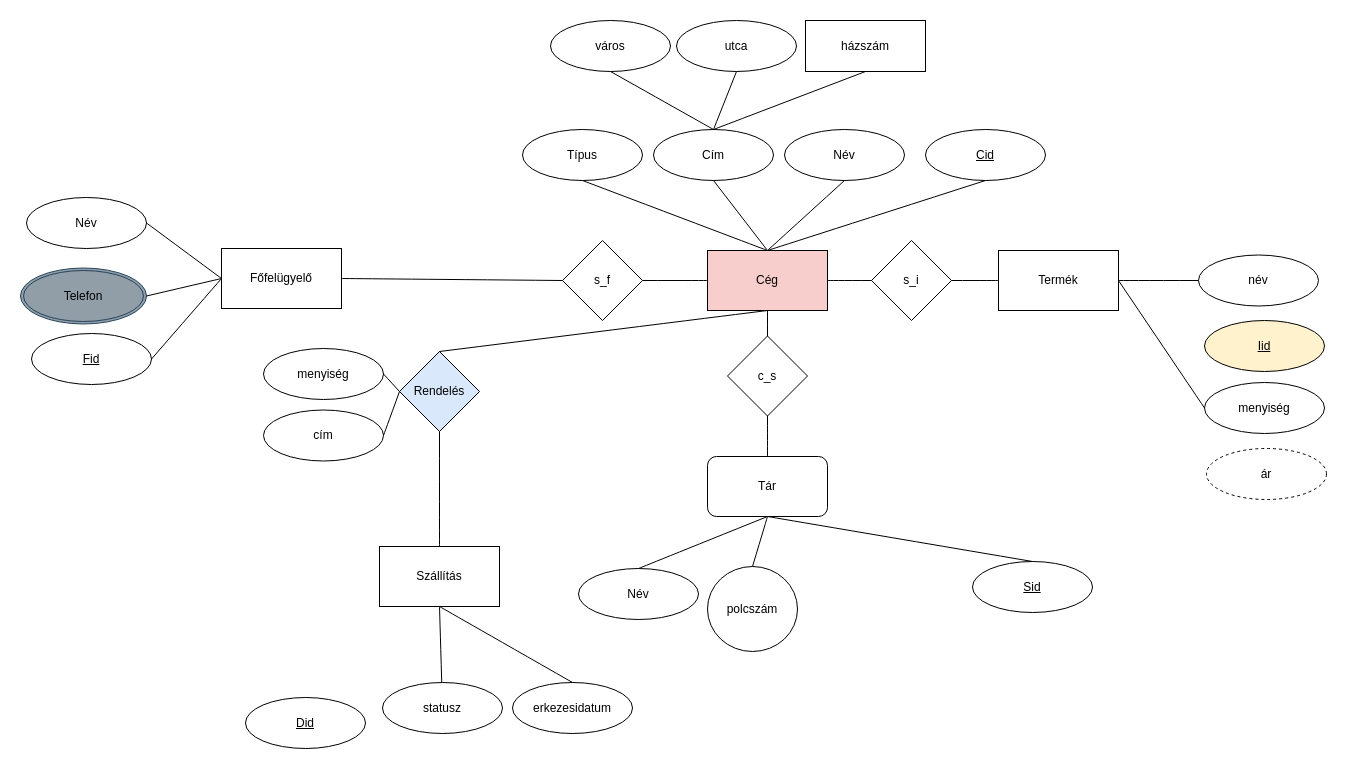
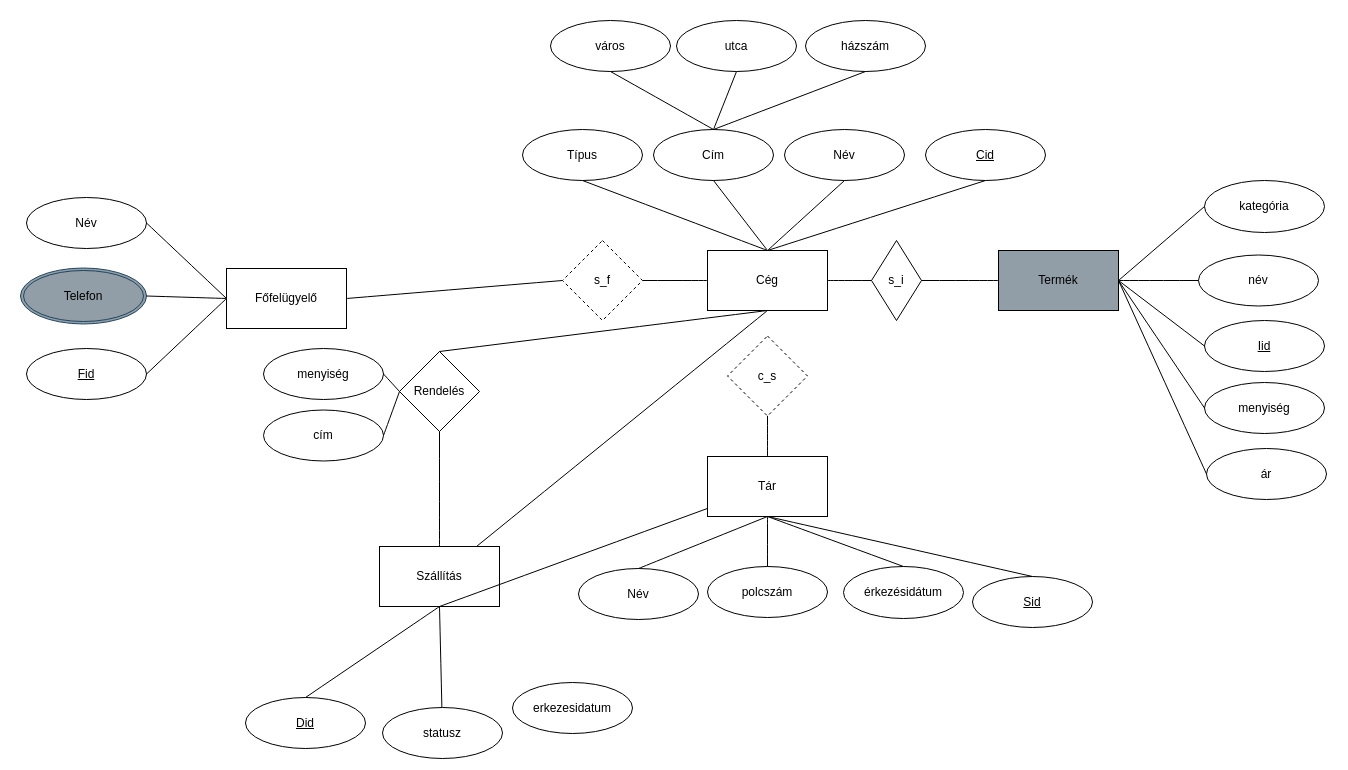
(866, 46) -> (866, 46)
none -> (1265, 207)
none -> (1164, 242)
(282, 279) -> (287, 299)
(603, 281) -> (603, 281)
(768, 281) -> (768, 281)
(912, 281) -> (897, 281)
(1059, 281) -> (1059, 281)
none -> (1164, 315)
(768, 323) -> (621, 429)
(1265, 346) -> (1265, 346)
(92, 359) -> (87, 374)
(768, 376) -> (768, 376)
none -> (1165, 382)
(440, 392) -> (440, 392)
(1267, 474) -> (1267, 474)
(768, 487) -> (768, 487)
none -> (839, 543)
(1033, 587) -> (1033, 602)
none -> (904, 593)
(753, 609) -> (768, 592)
(508, 646) -> (575, 557)
none -> (371, 653)
(443, 708) -> (443, 733)
